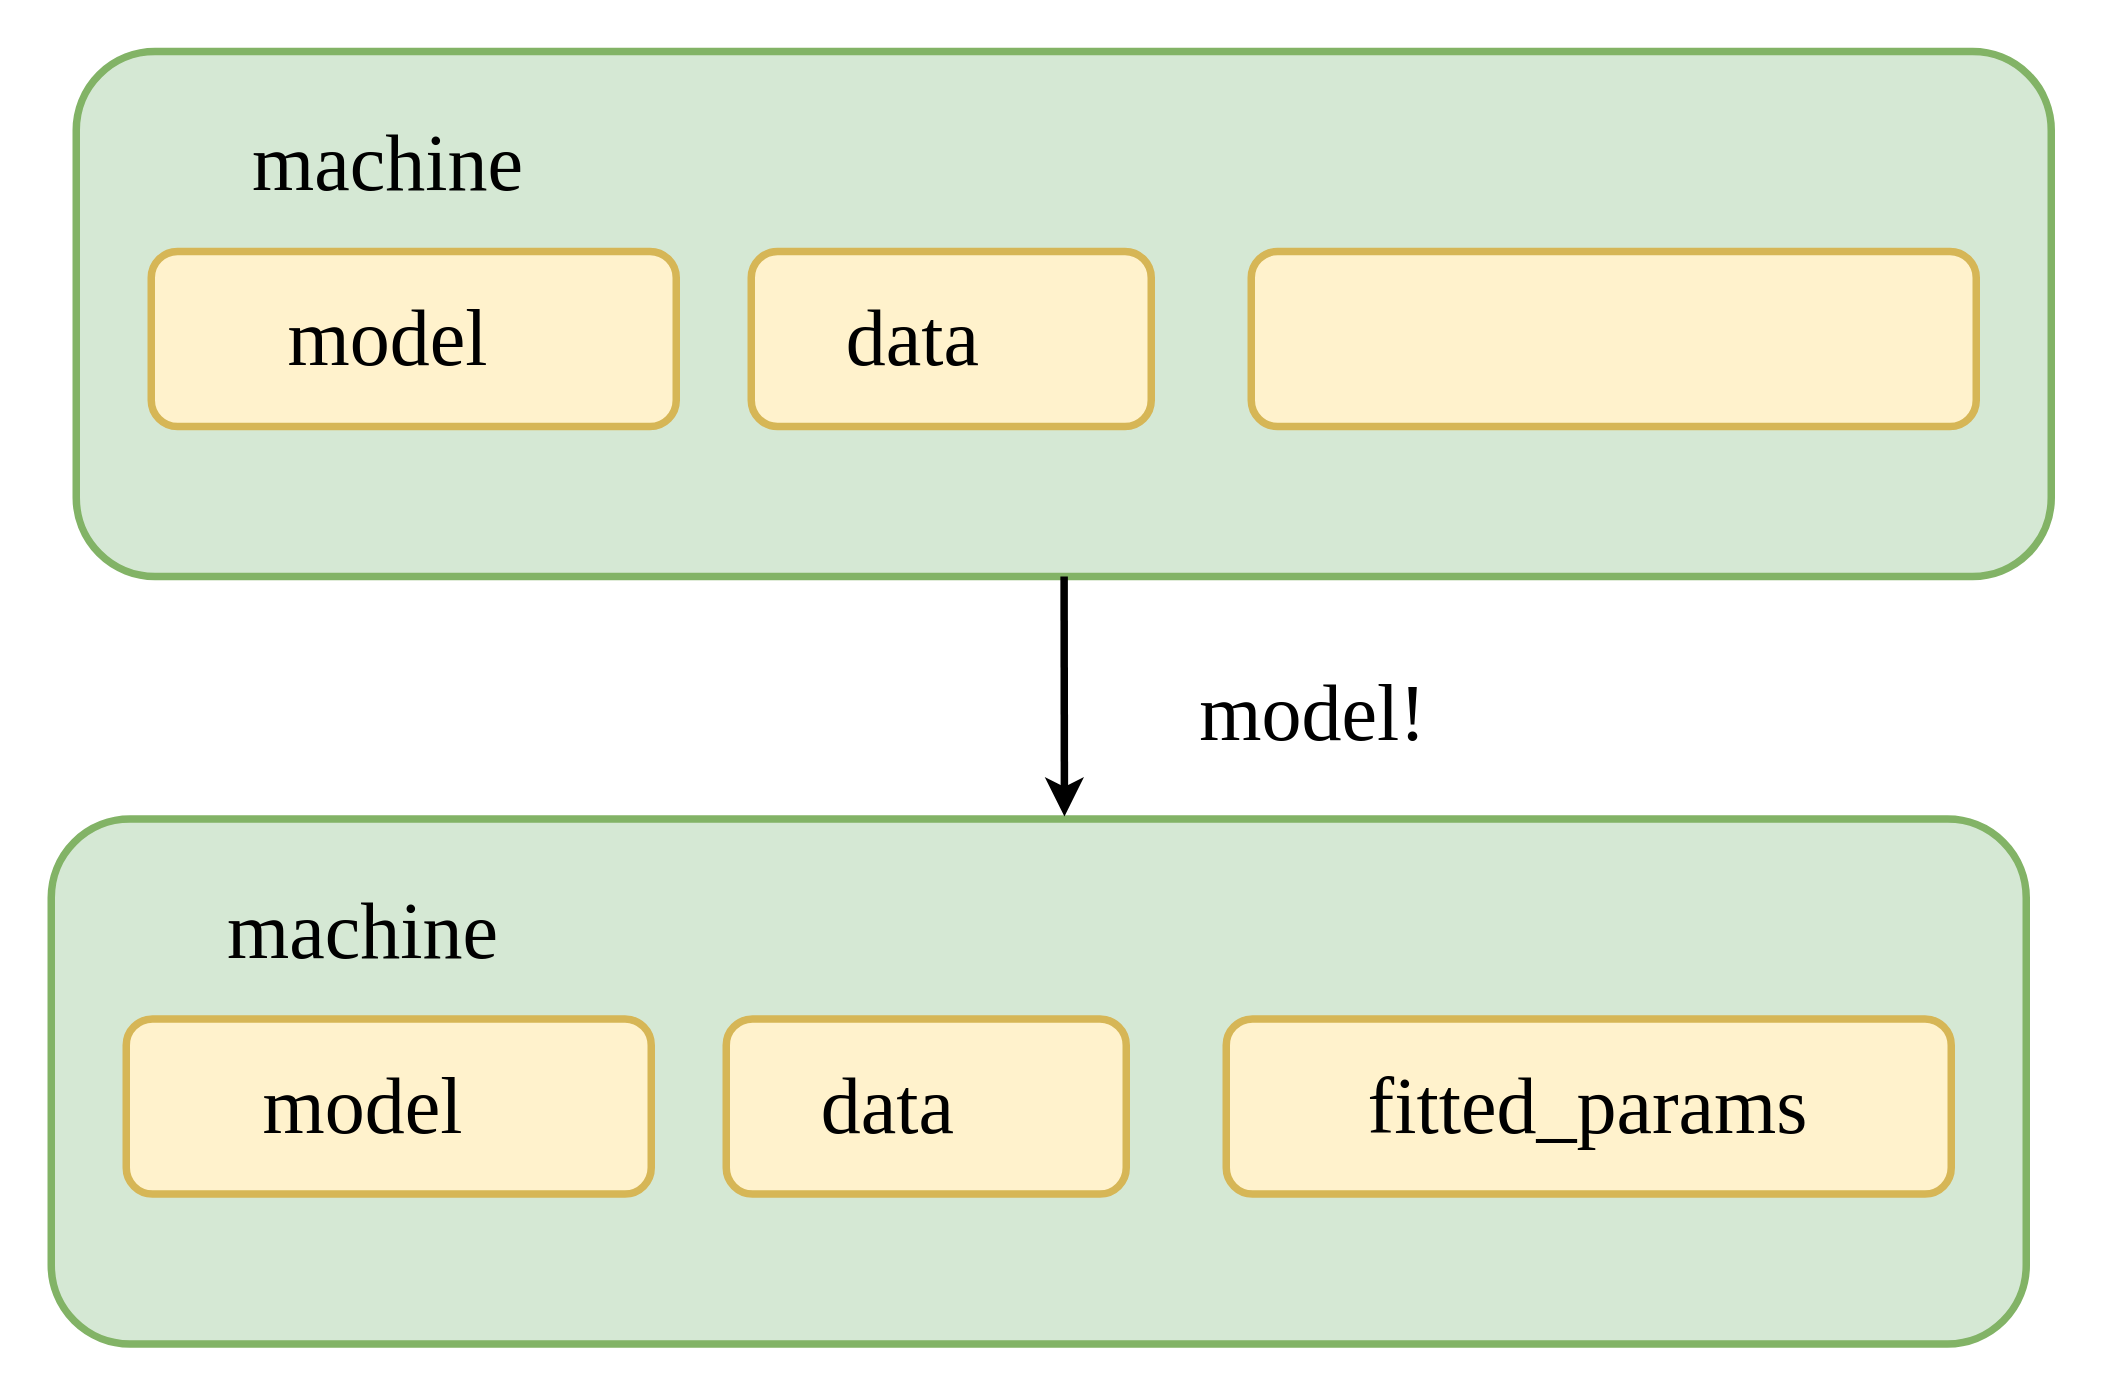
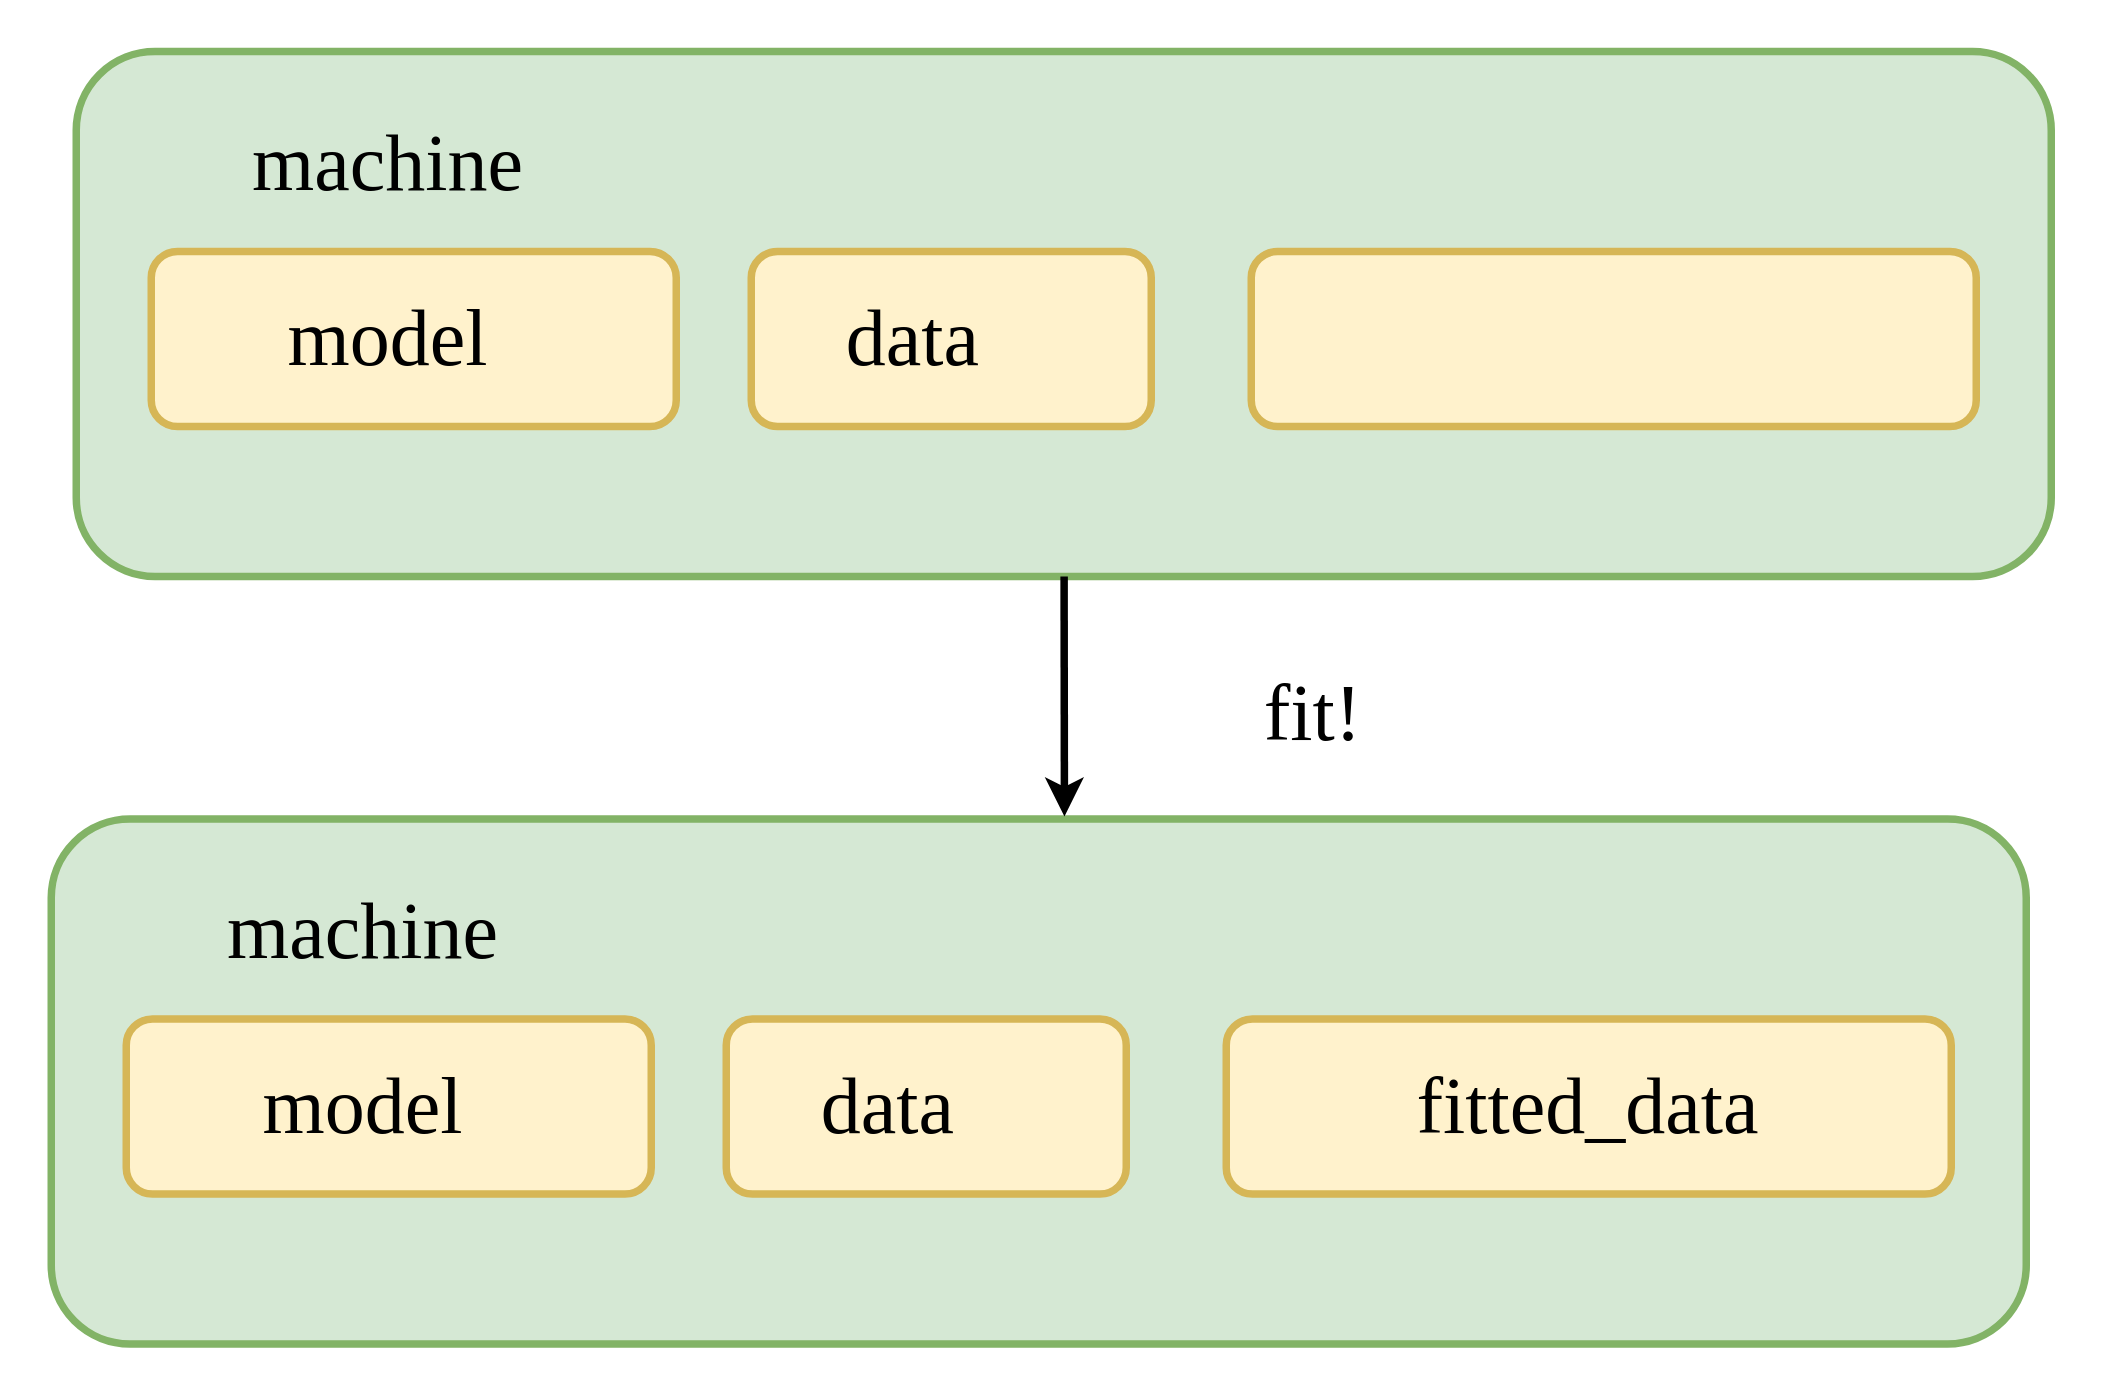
(1314, 714) -> (1314, 714)
(1589, 1106) -> (1589, 1106)
